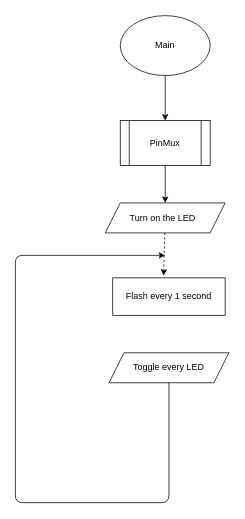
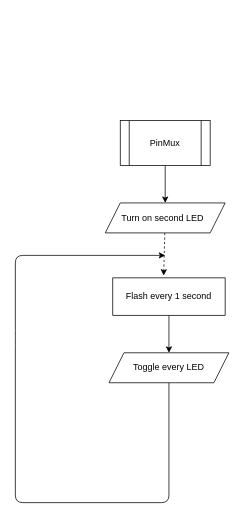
(165, 45) -> none
(165, 95) -> none
(165, 218) -> (165, 218)
none -> (169, 346)
